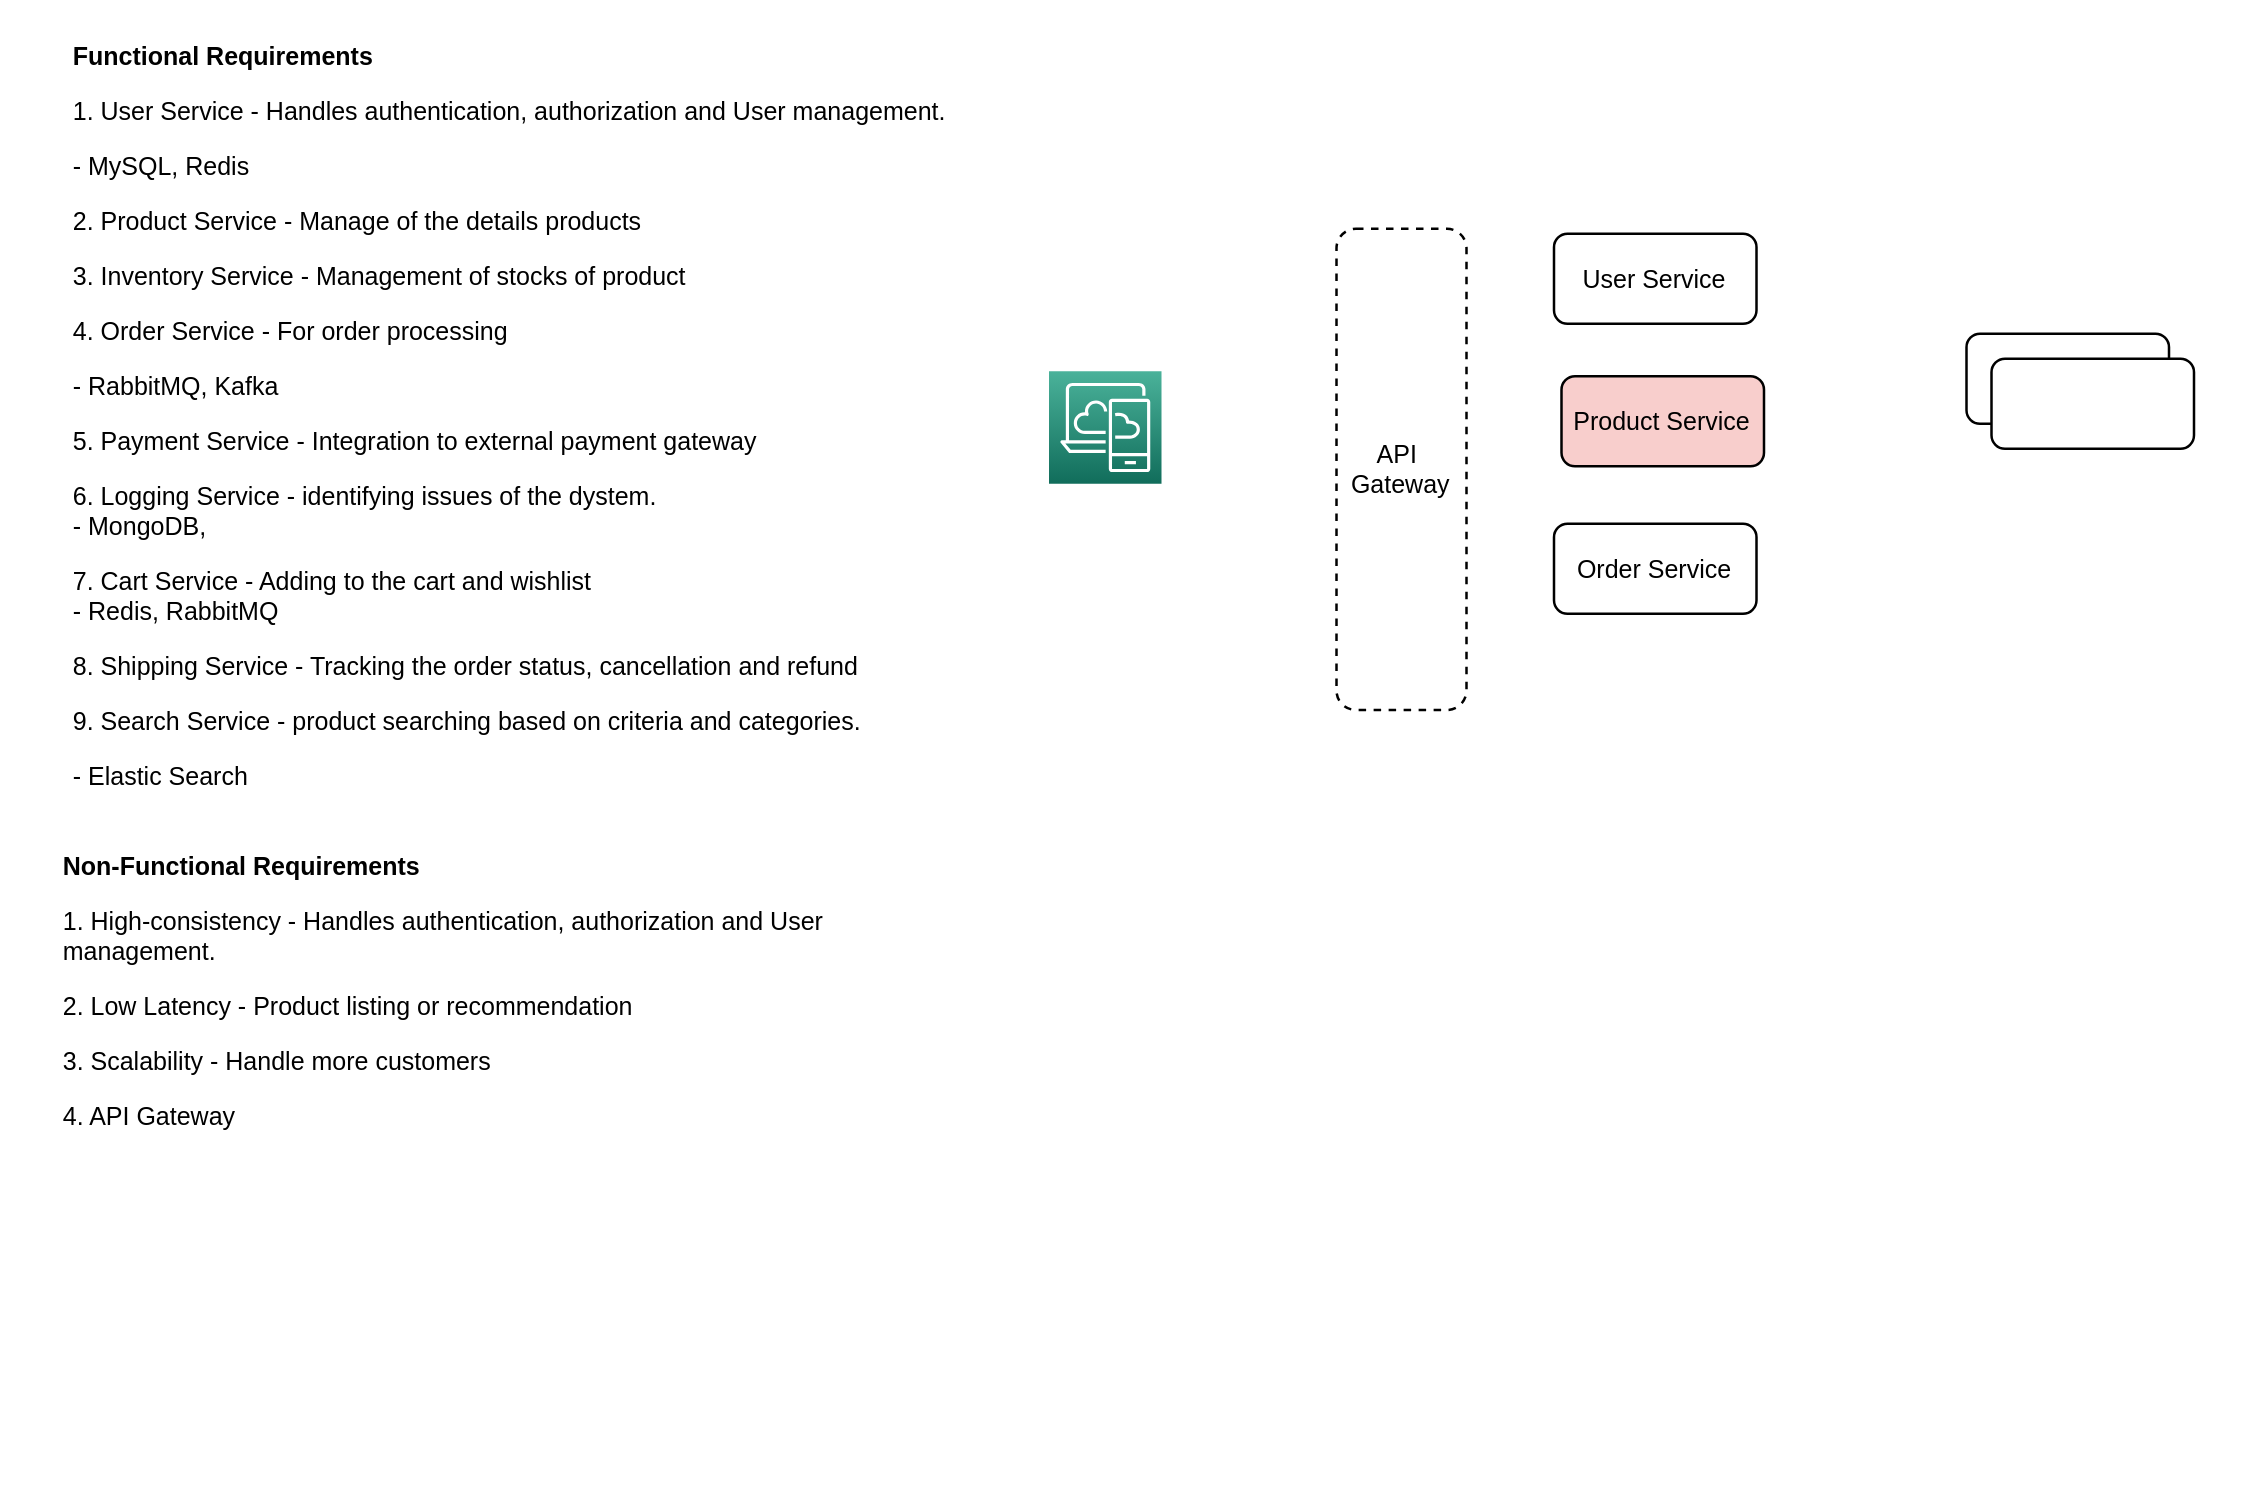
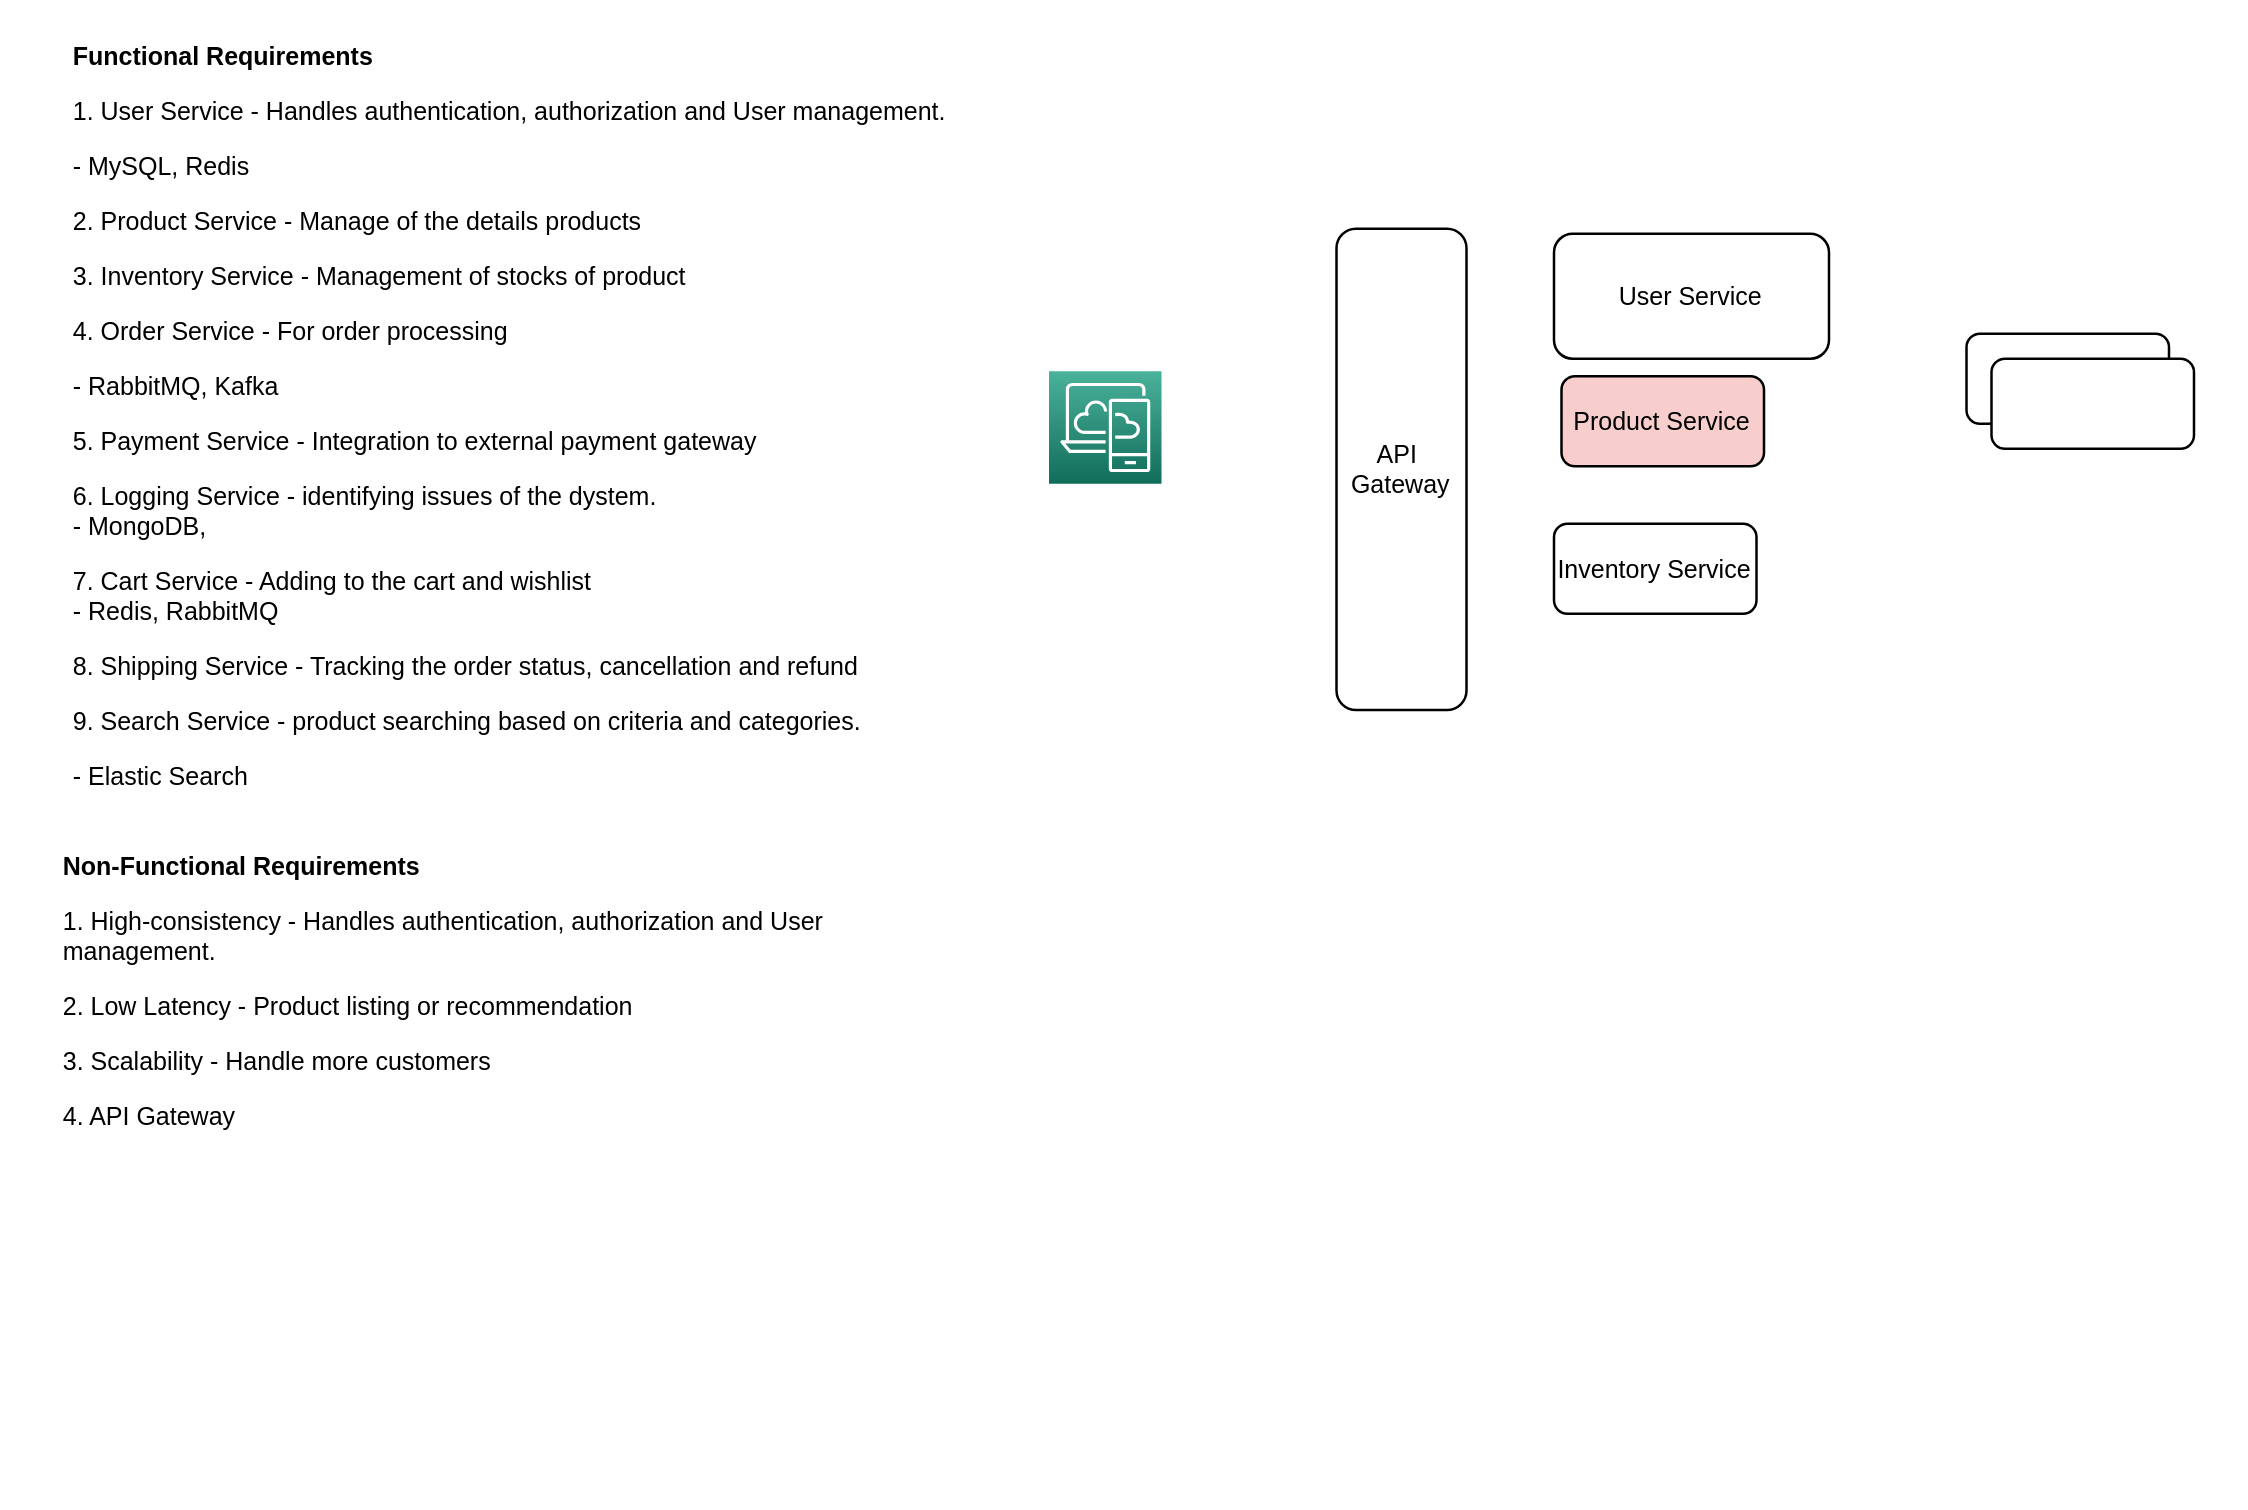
(1655, 279) -> (1691, 296)
(1401, 469) -> (1401, 469)
(1655, 569) -> (1655, 569)
